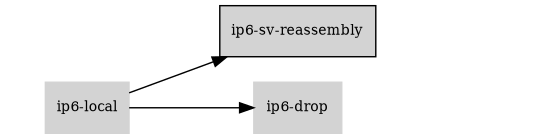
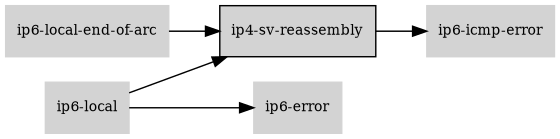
none -> (87, 31)
(298, 31) -> (298, 31)
none -> (491, 31)
(298, 108) -> (298, 108)
